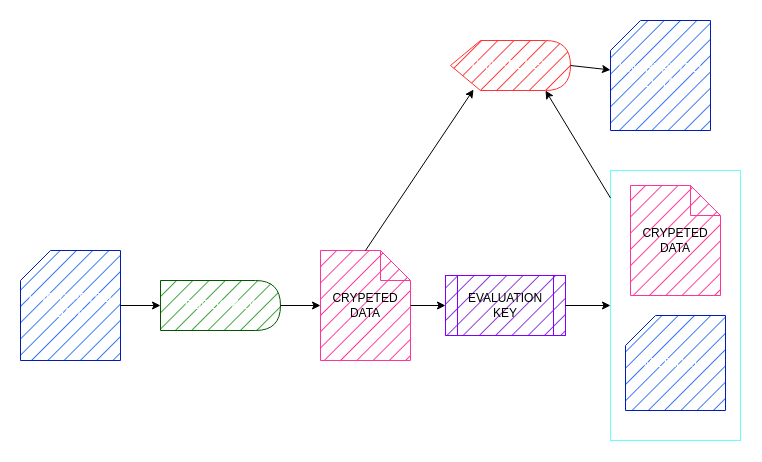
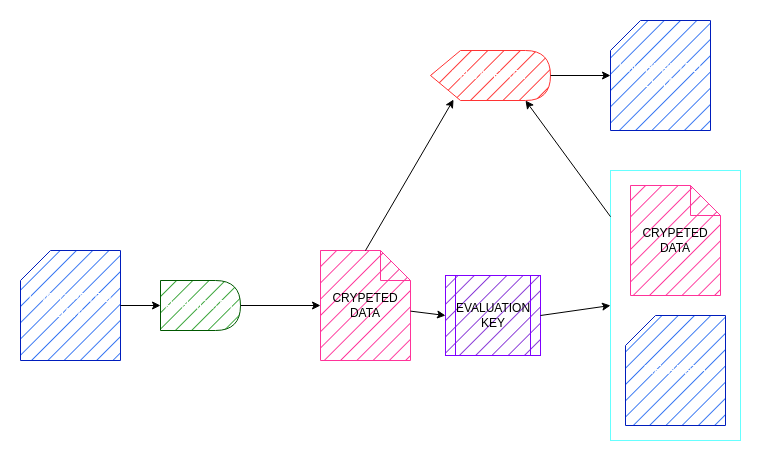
(511, 66) -> (491, 76)
(221, 306) -> (201, 306)
(506, 306) -> (493, 316)
(676, 363) -> (676, 371)
